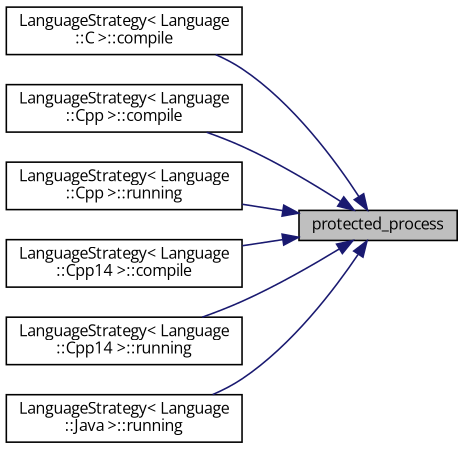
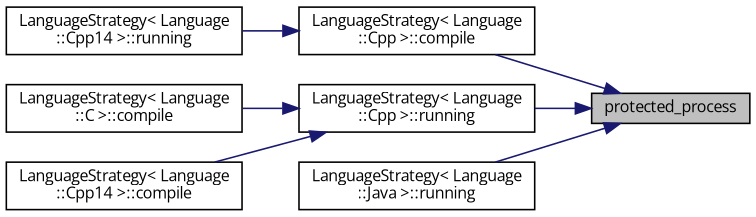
(296, 116) -> (263, 108)
(263, 243) -> (263, 149)
(273, 287) -> (263, 31)
